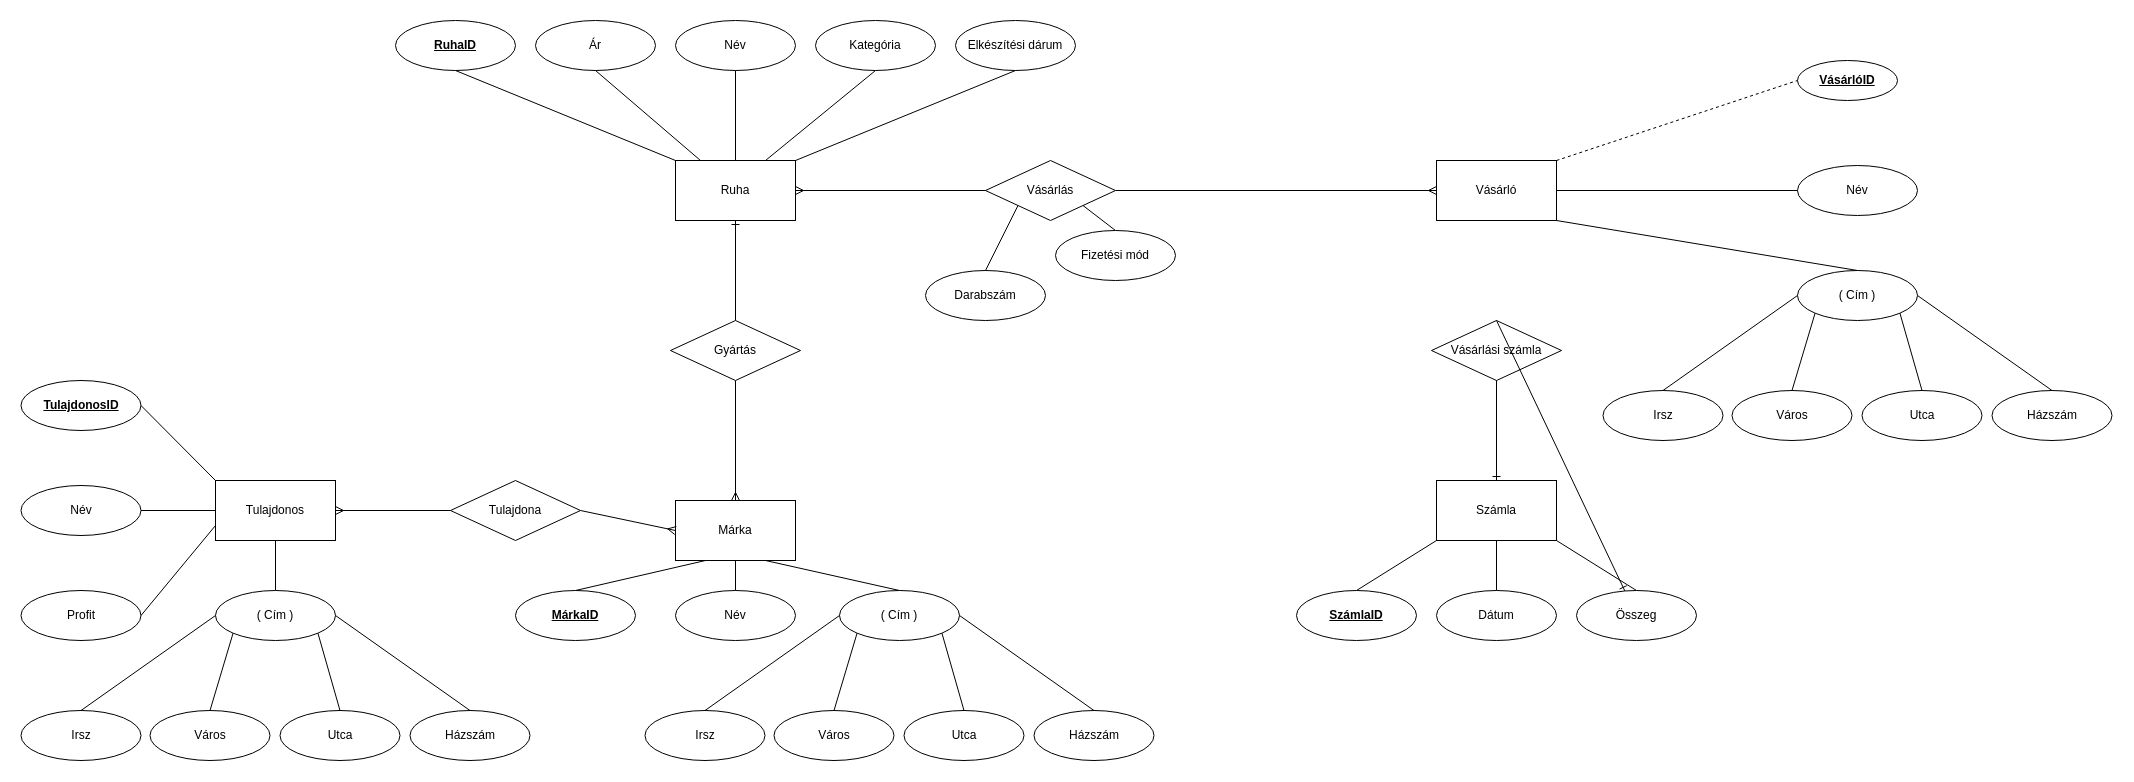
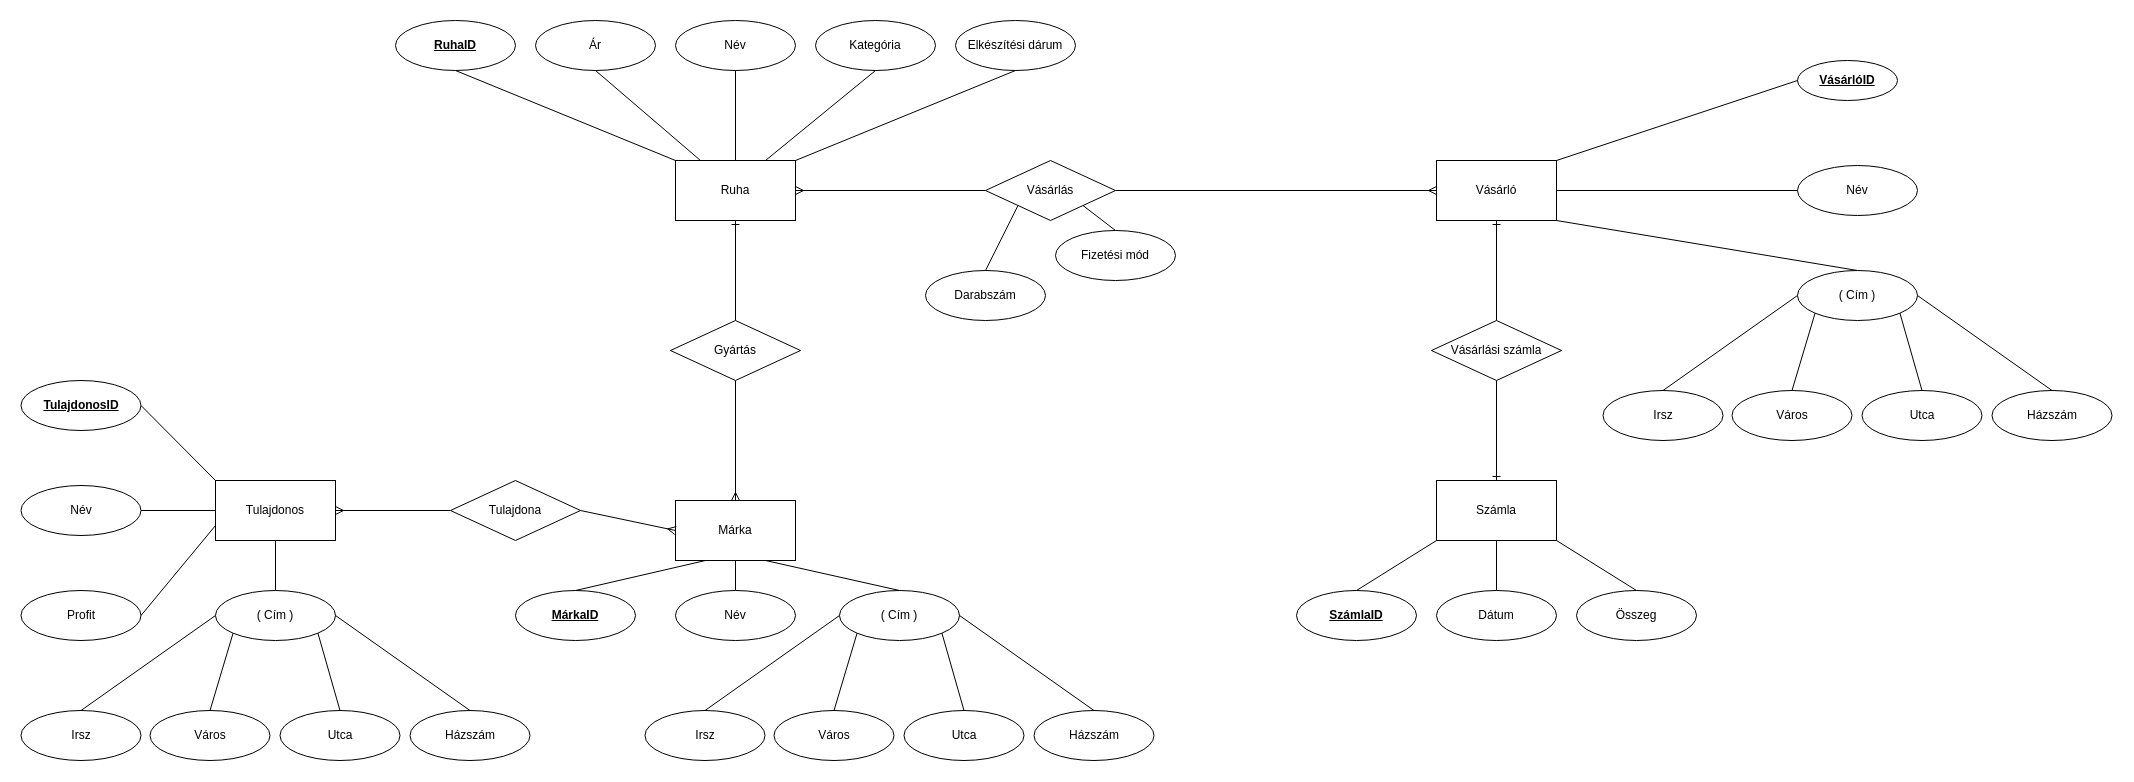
(1677, 121) -> (1677, 121)
(1560, 455) -> (1497, 271)
